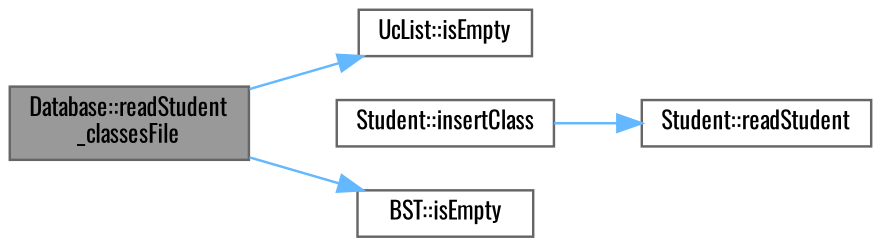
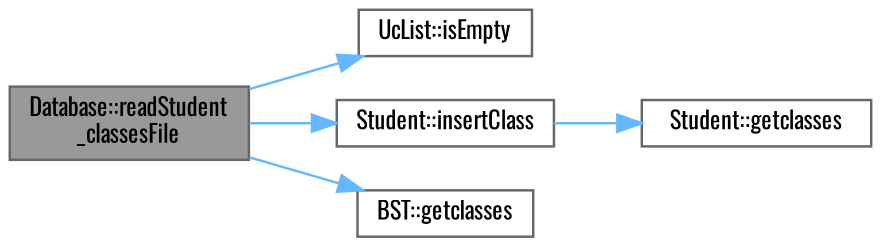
none -> (280, 123)
(756, 123) -> (756, 123)
(445, 214) -> (445, 214)
